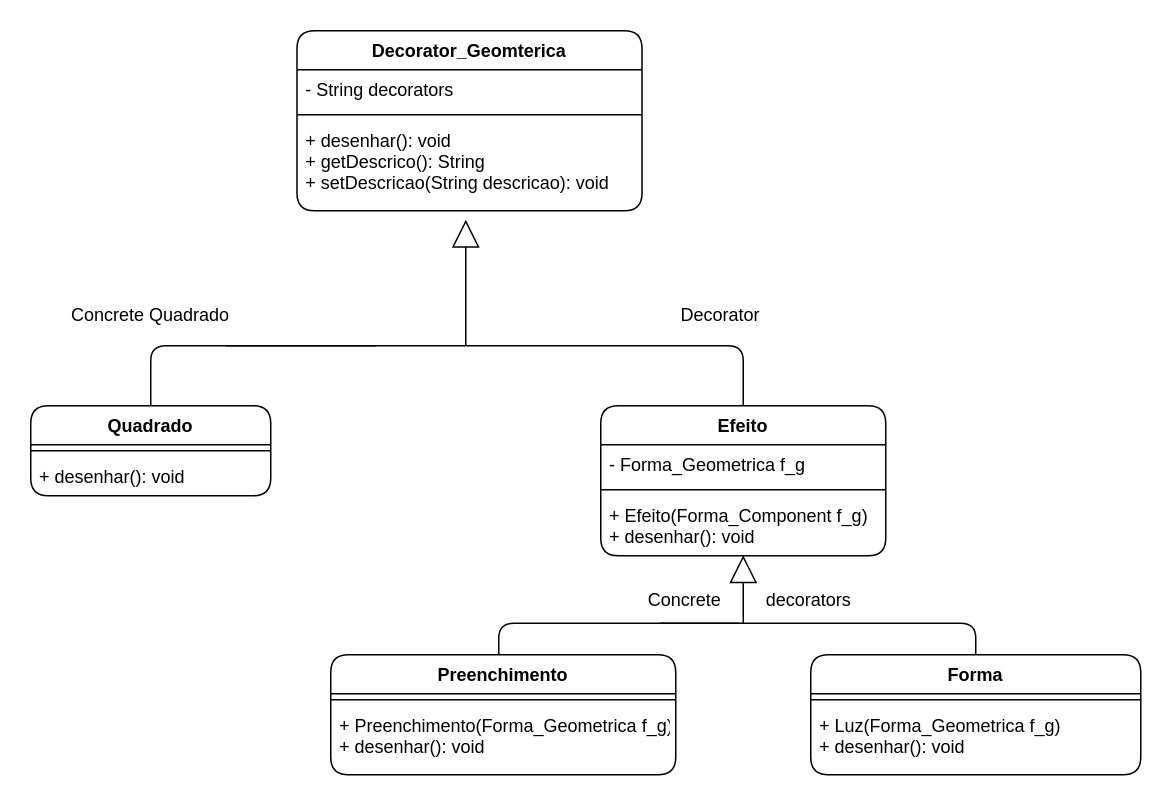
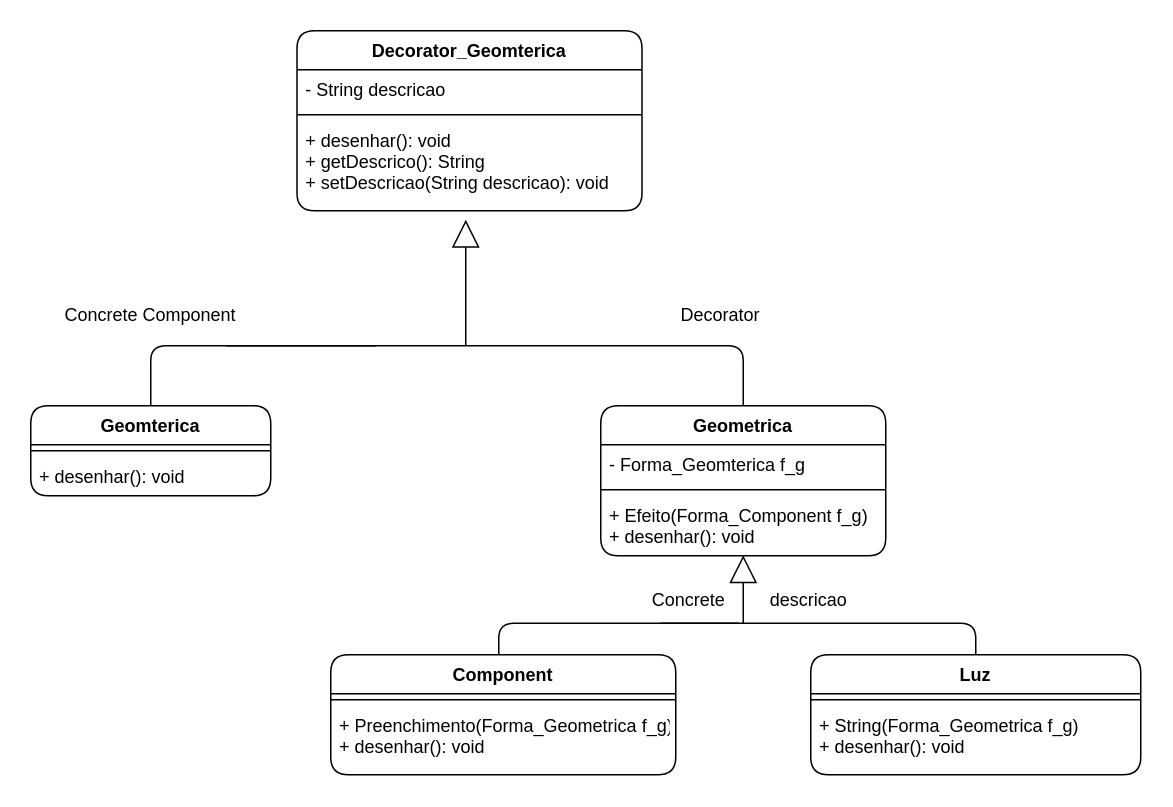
(394, 90) -> (387, 90)
(151, 316) -> (151, 316)
(150, 426) -> (150, 426)
(743, 426) -> (743, 426)
(713, 465) -> (713, 465)
(750, 601) -> (750, 601)
(503, 675) -> (503, 675)
(975, 675) -> (975, 675)
(948, 726) -> (961, 726)
